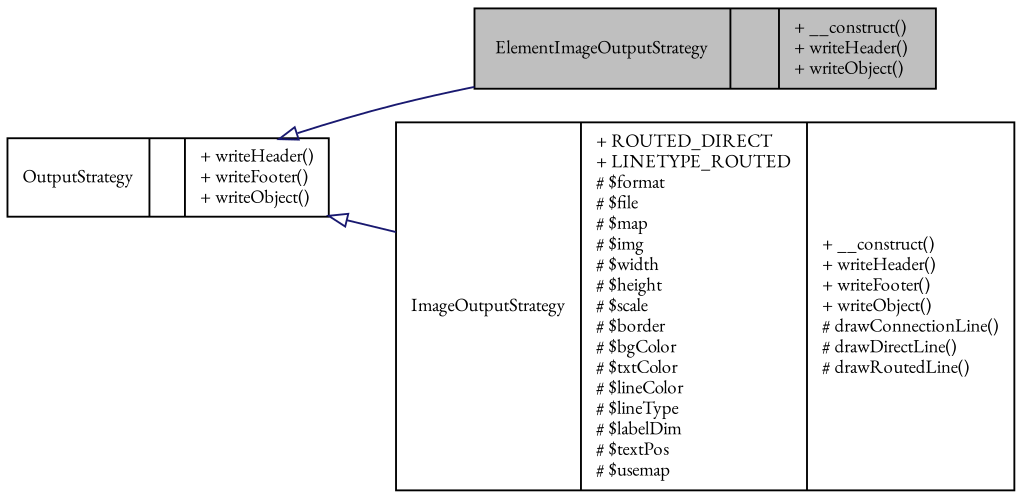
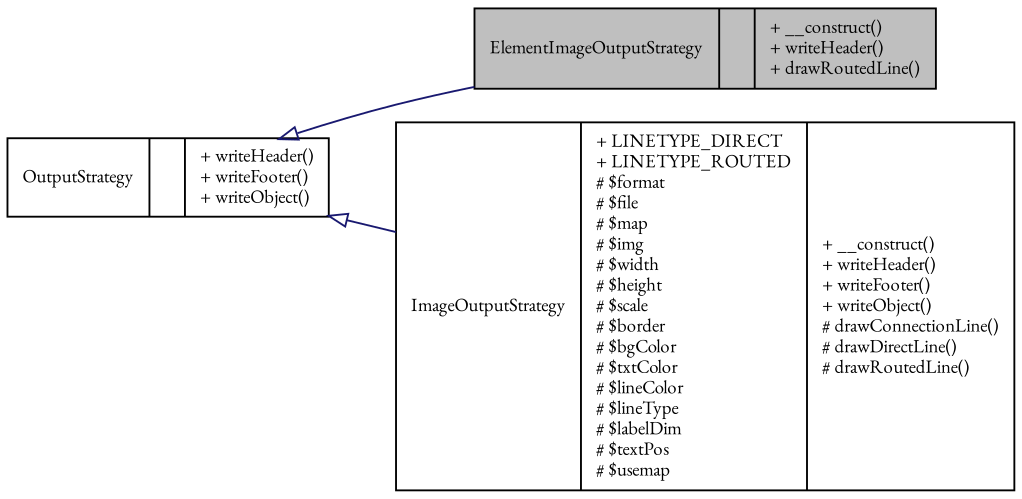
(849, 68) -> (845, 68)
(685, 141) -> (689, 141)
